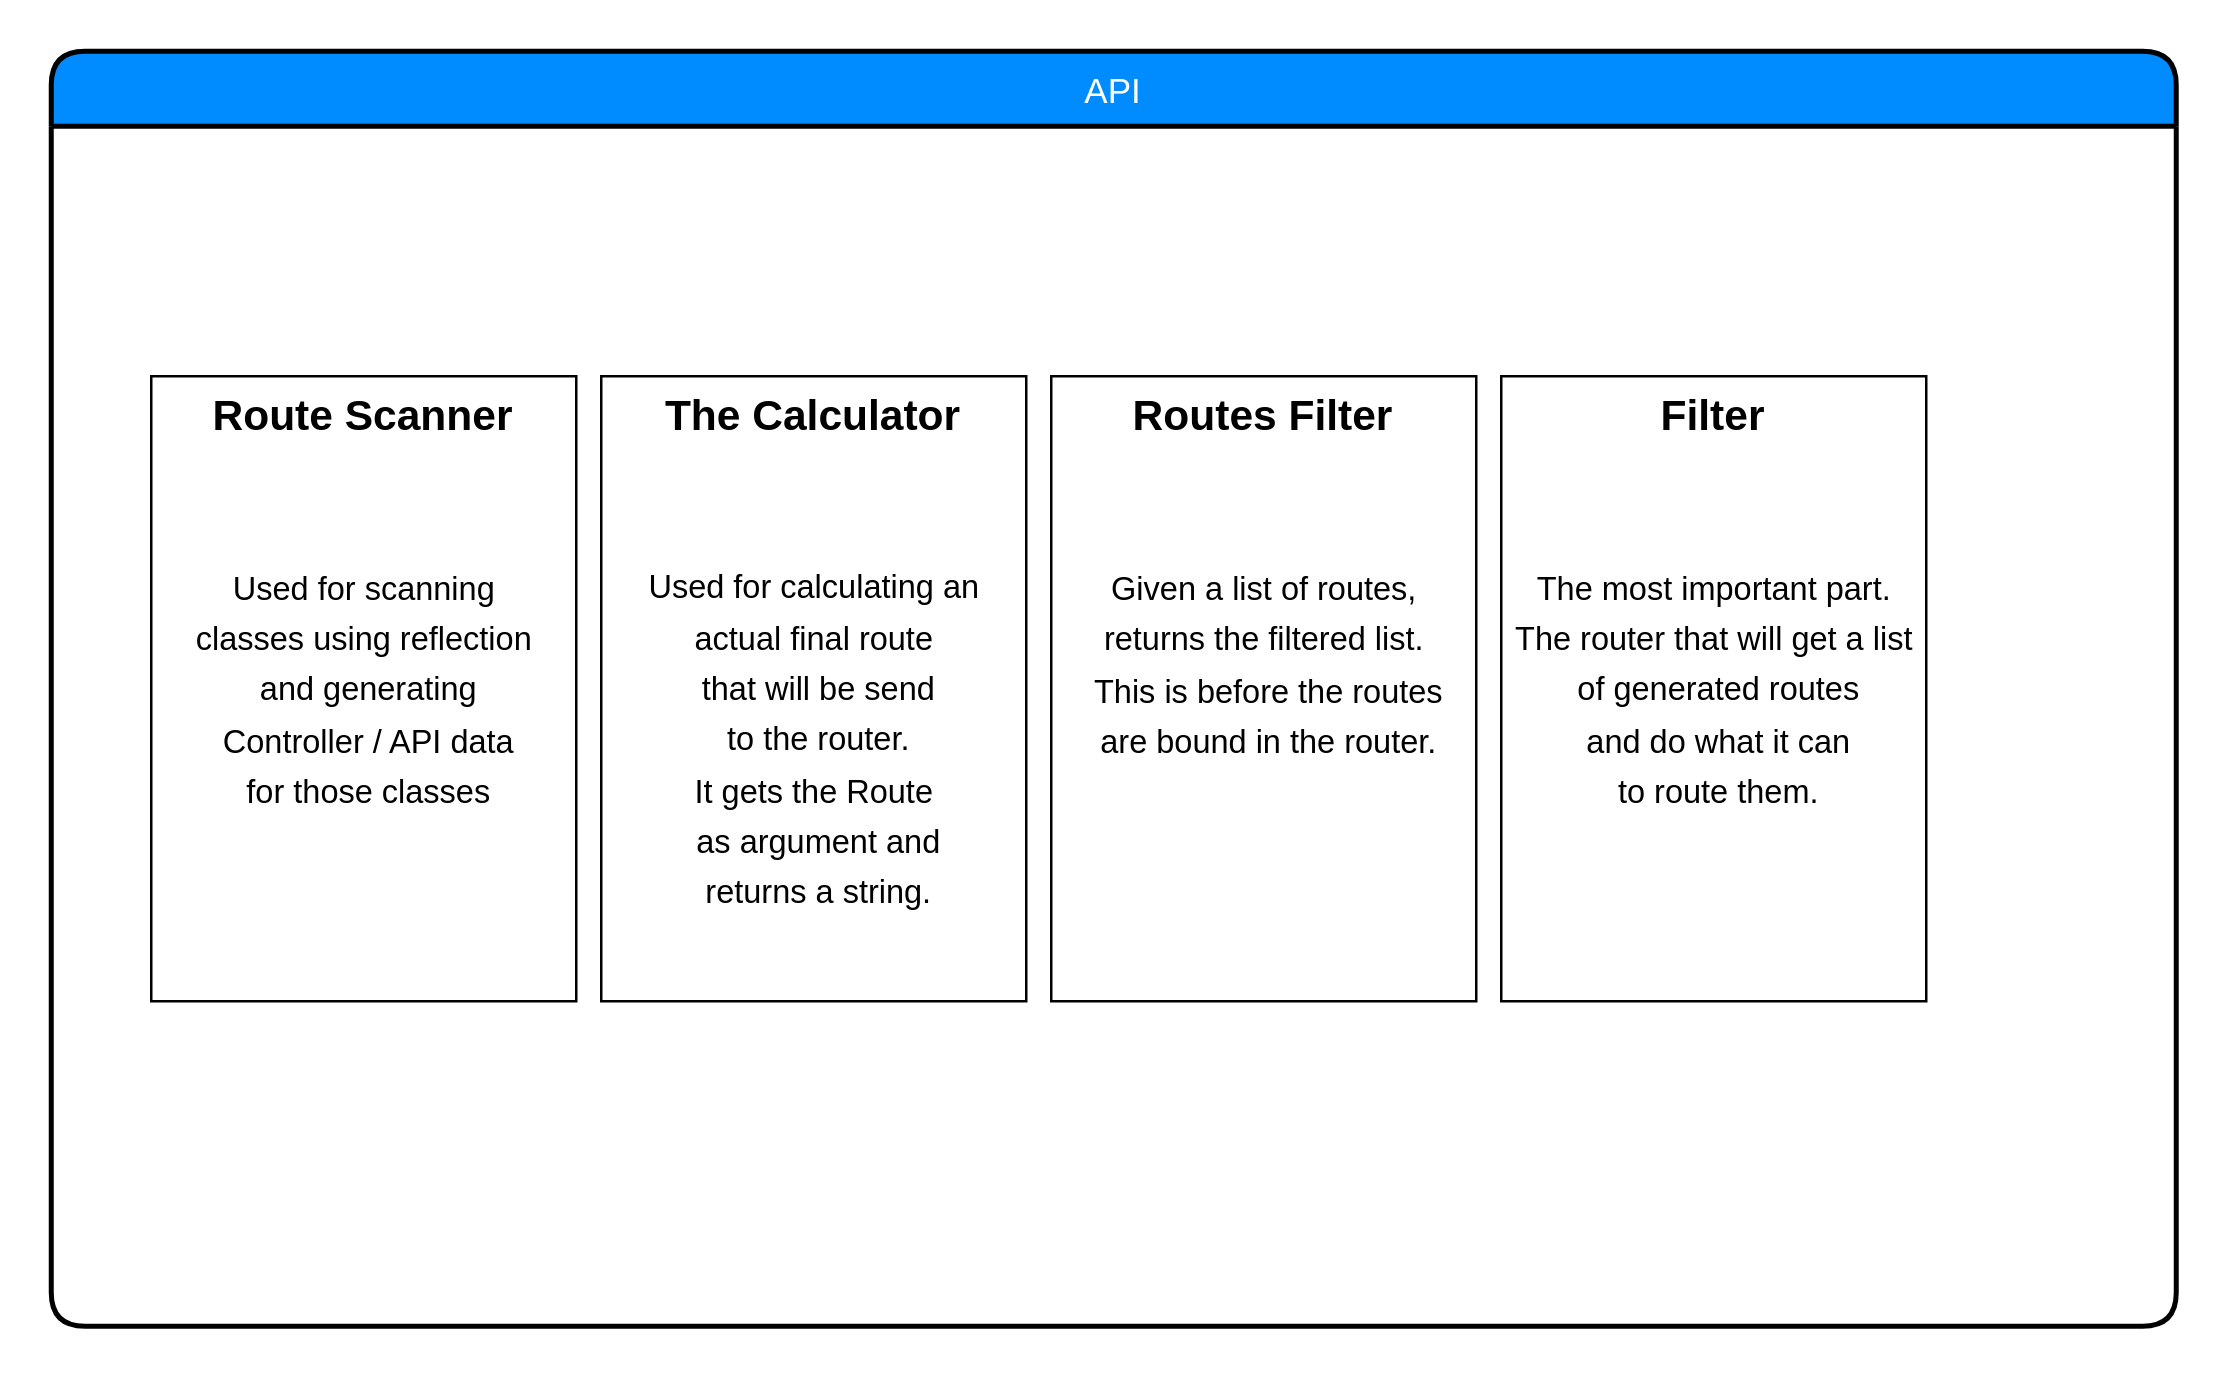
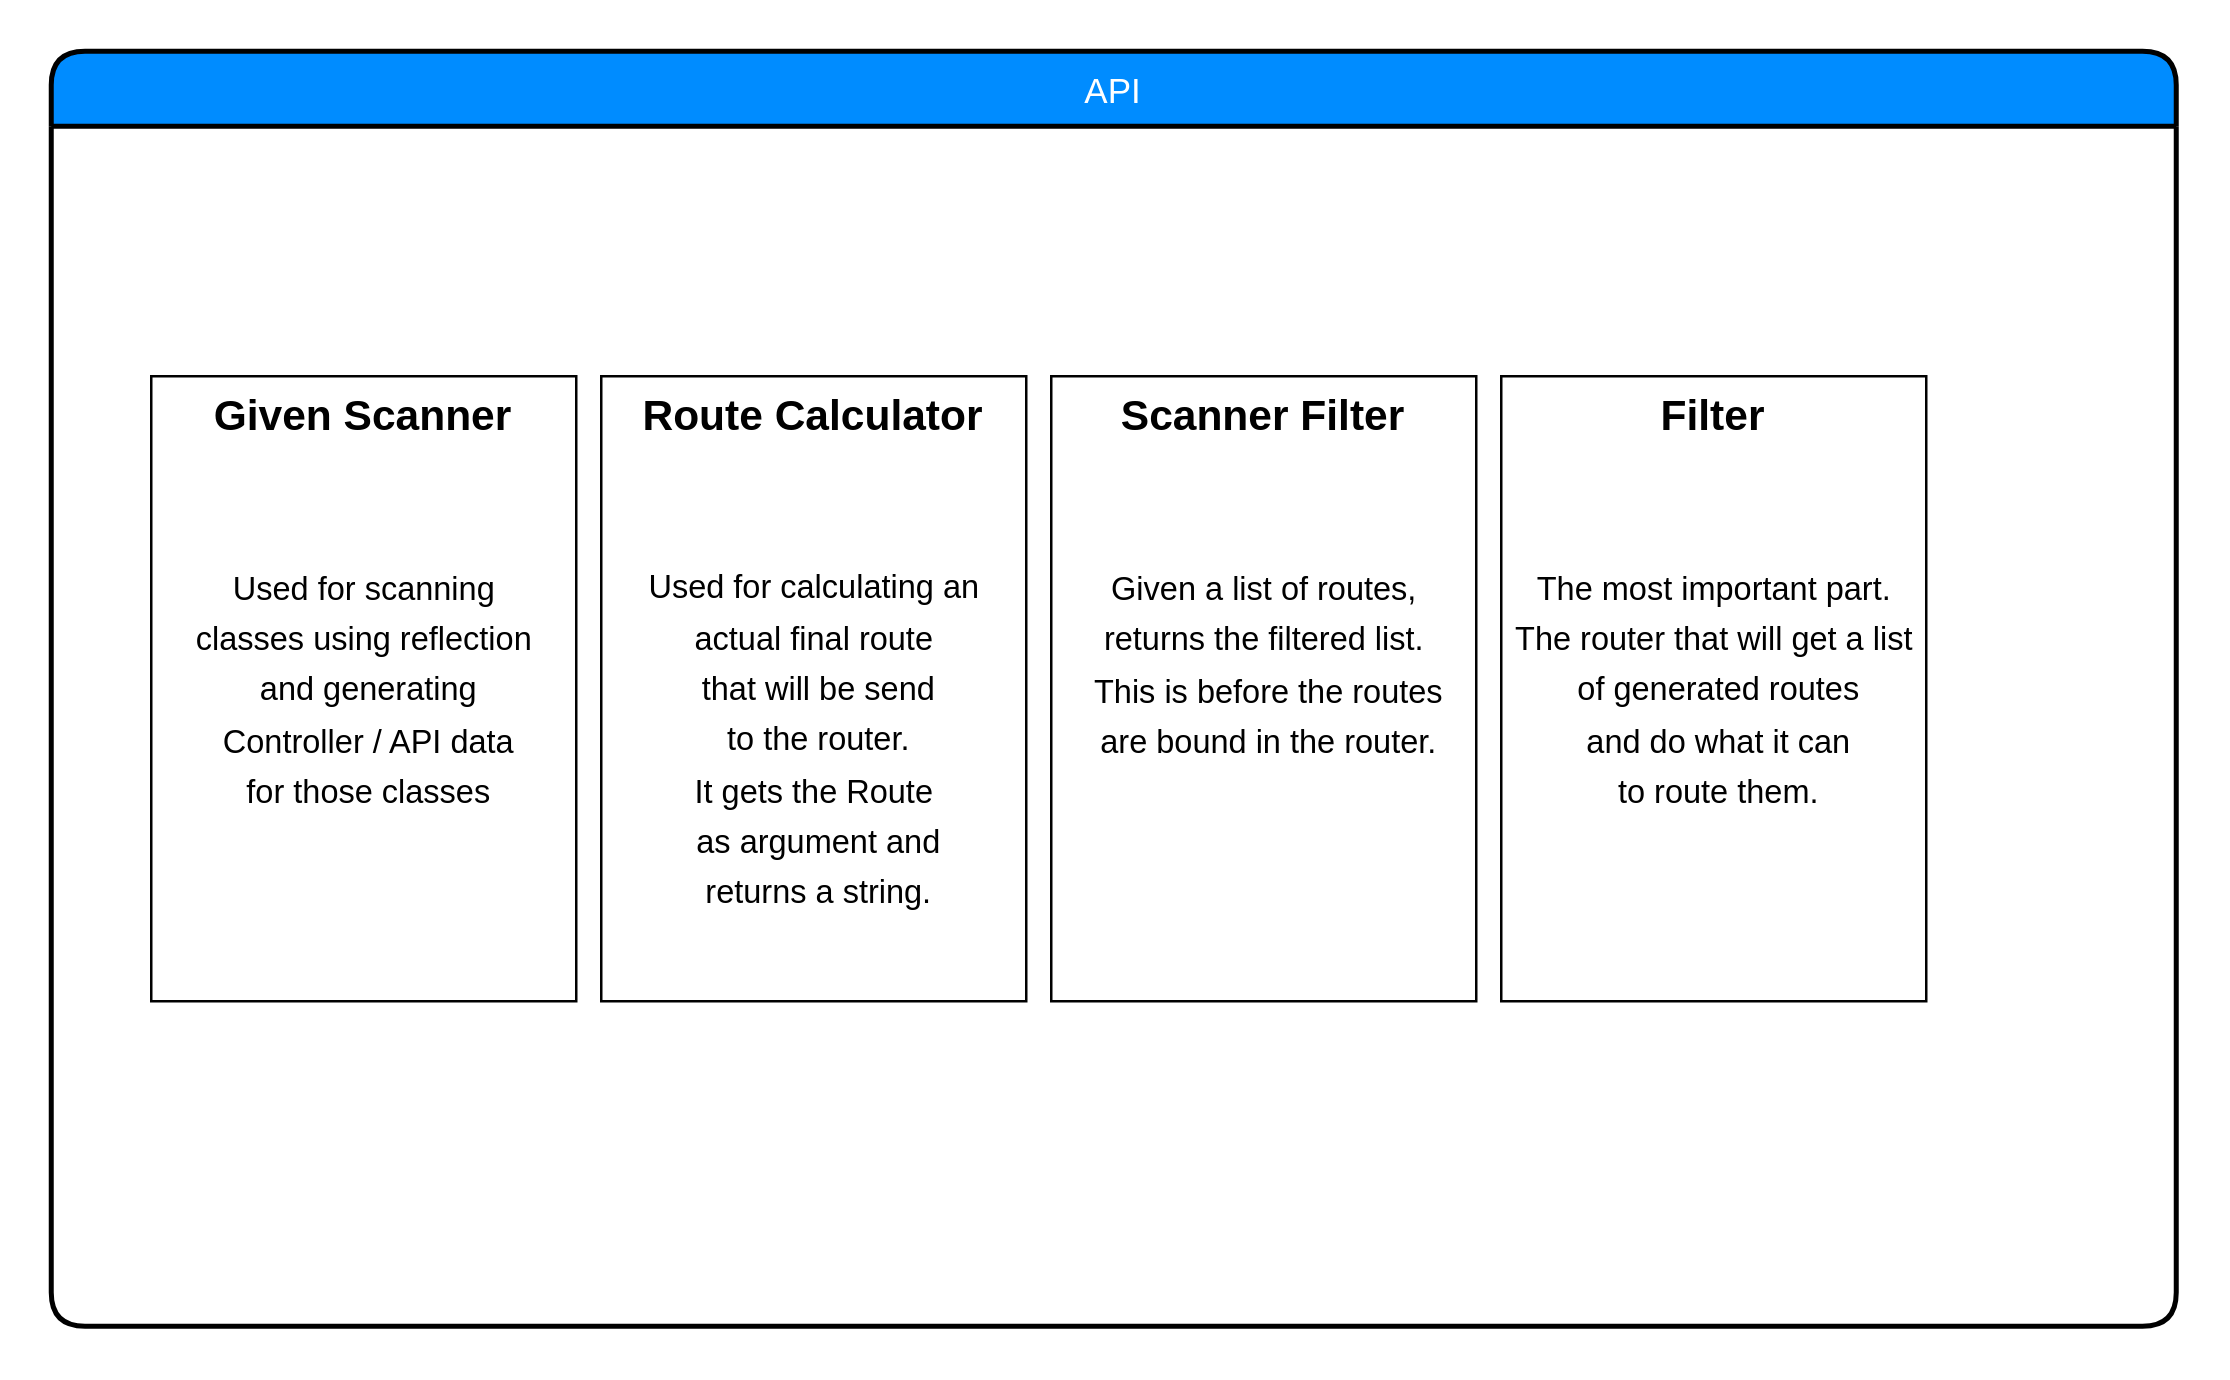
(364, 419) -> (364, 419)
(814, 419) -> (814, 419)
(1264, 419) -> (1264, 419)
